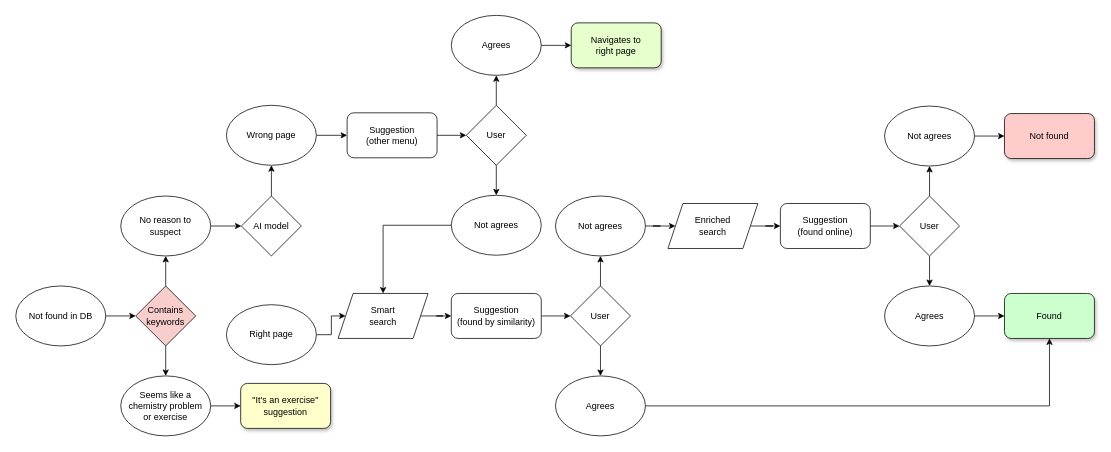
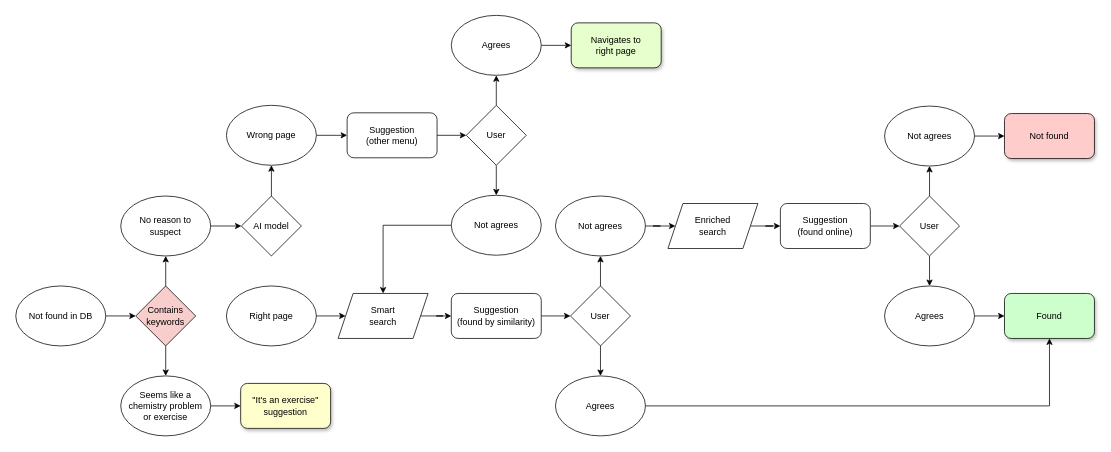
(271, 335) -> (271, 316)
